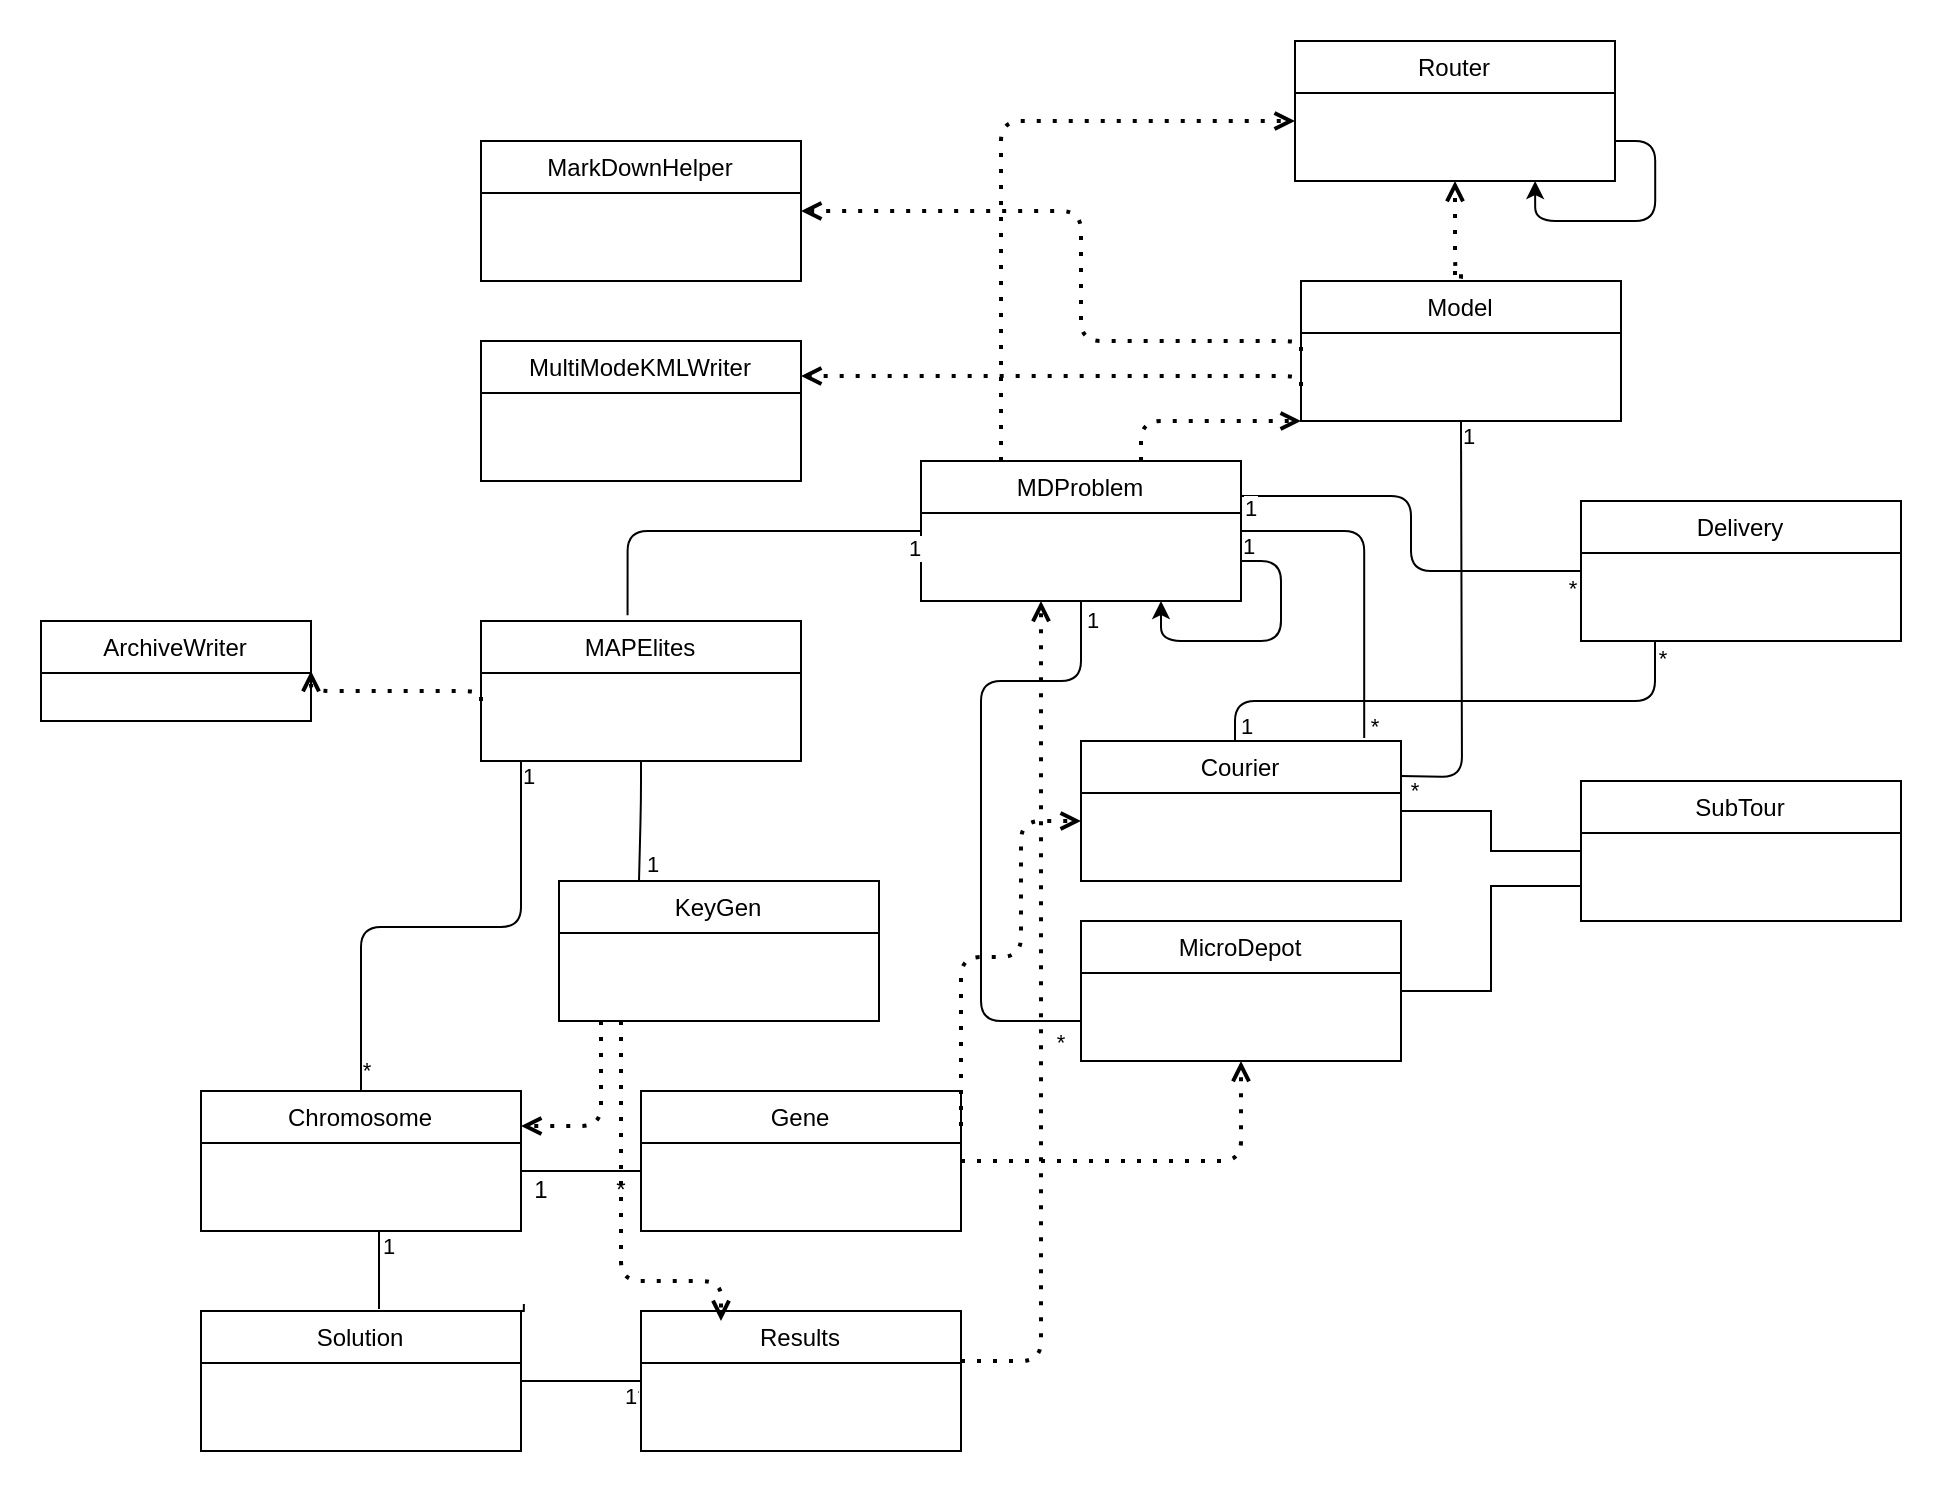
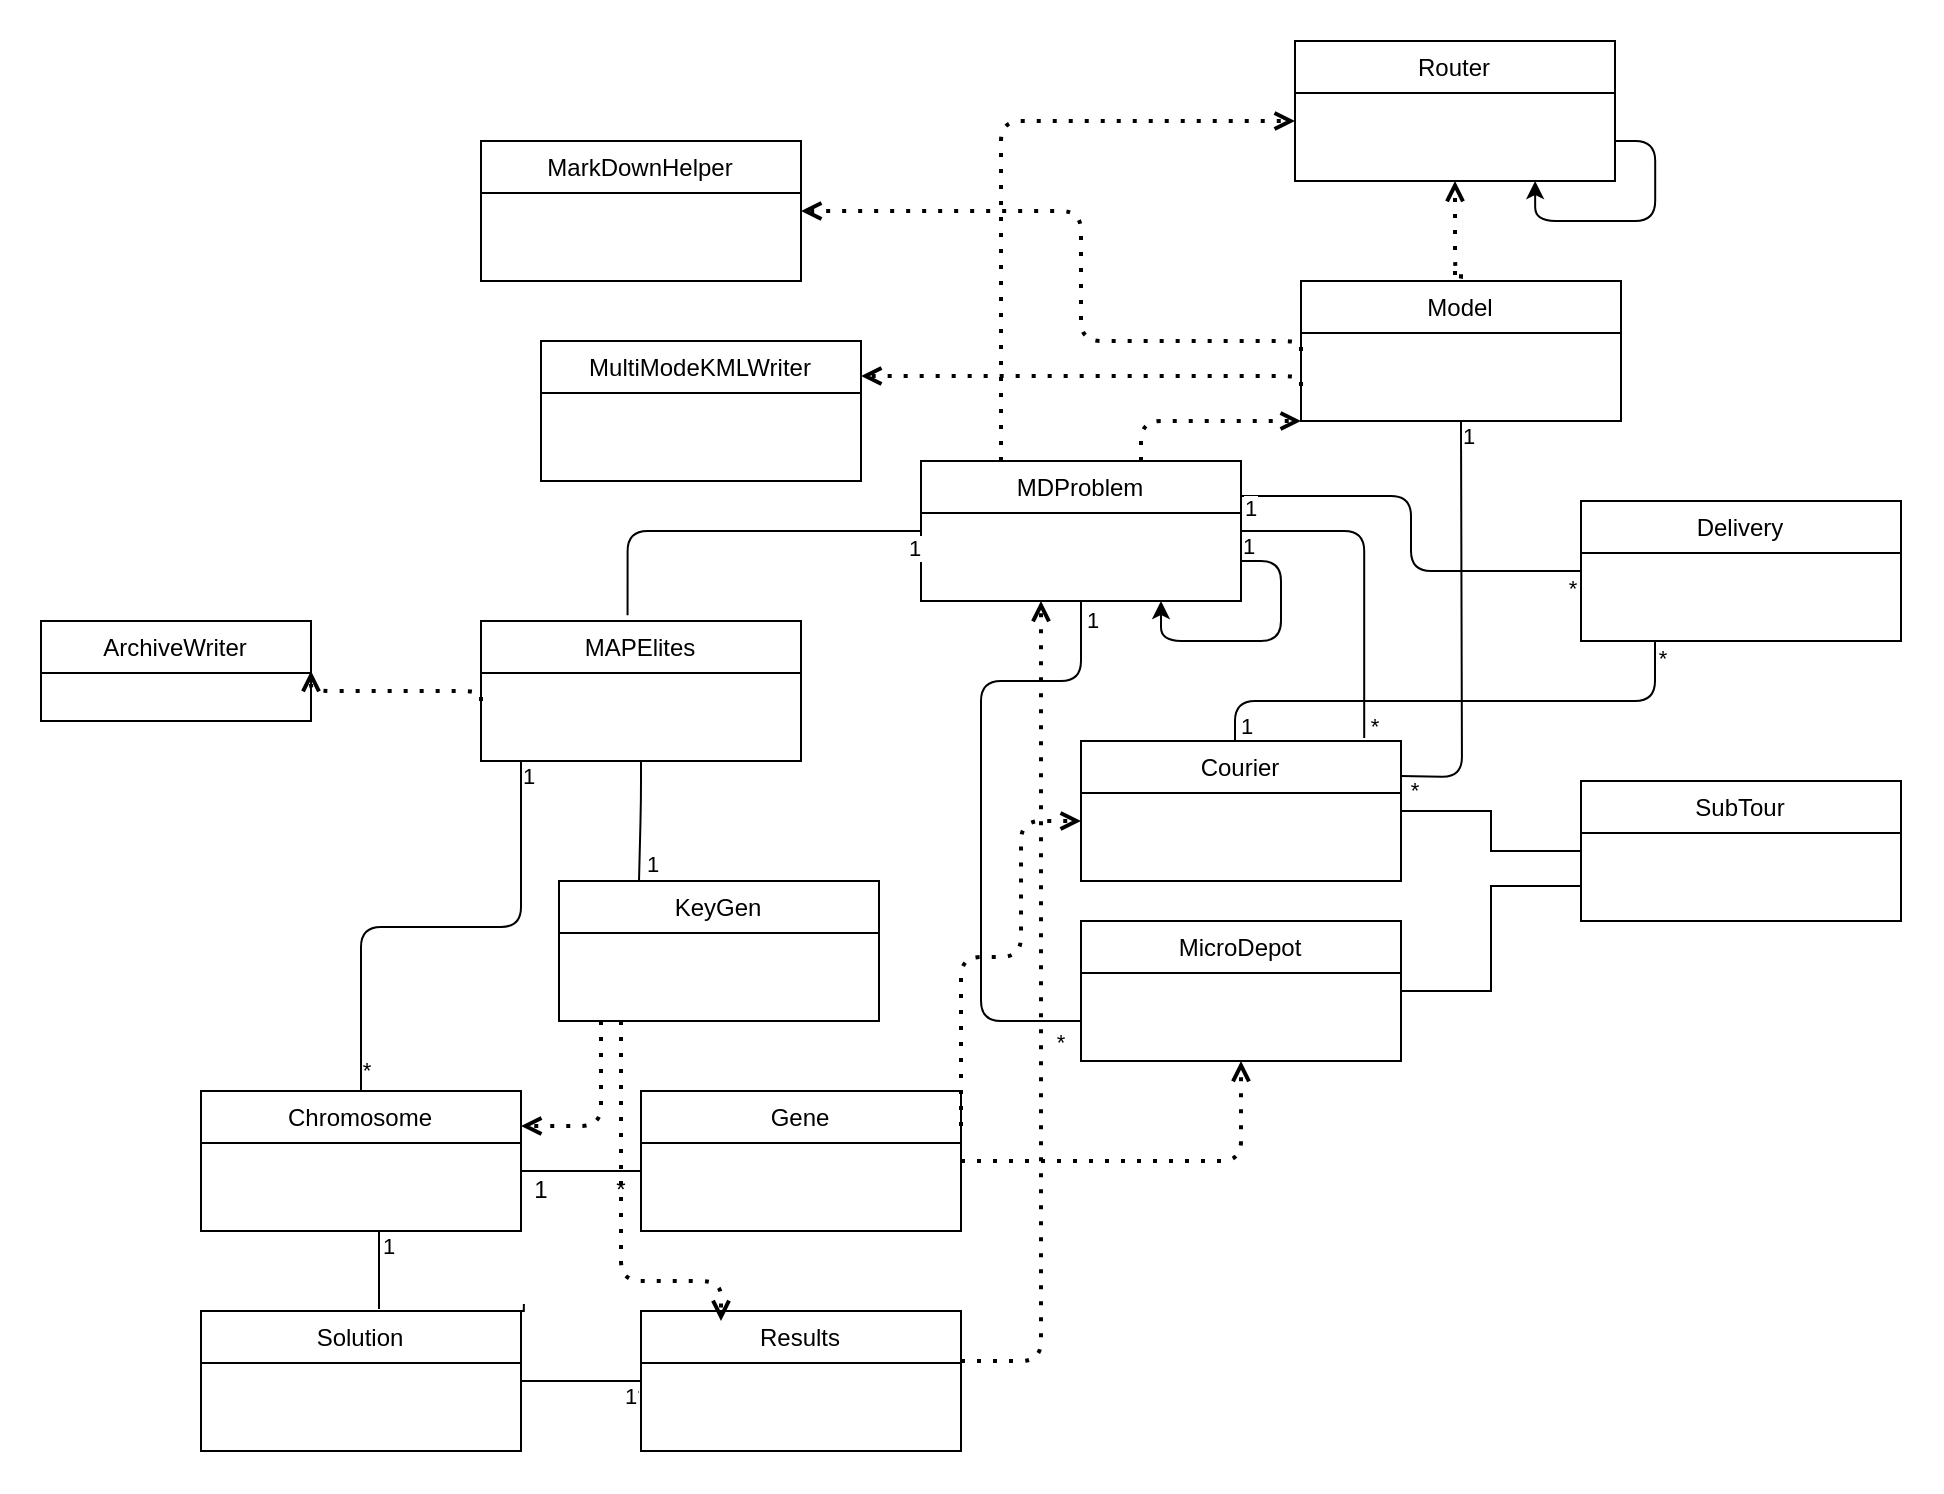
(641, 411) -> (701, 411)
